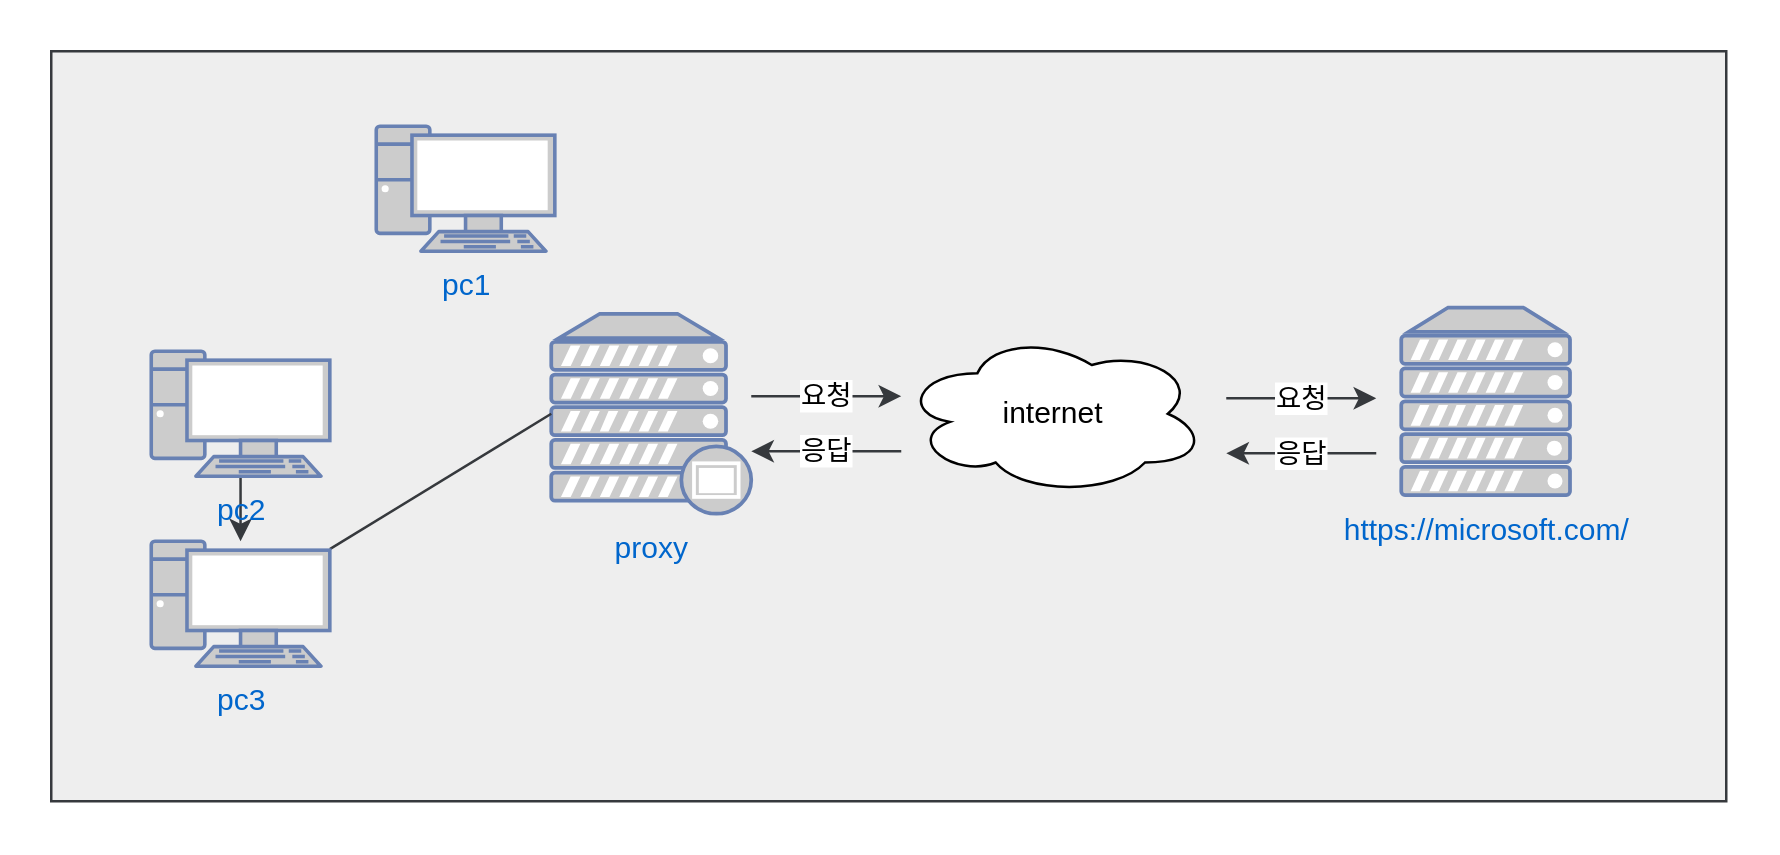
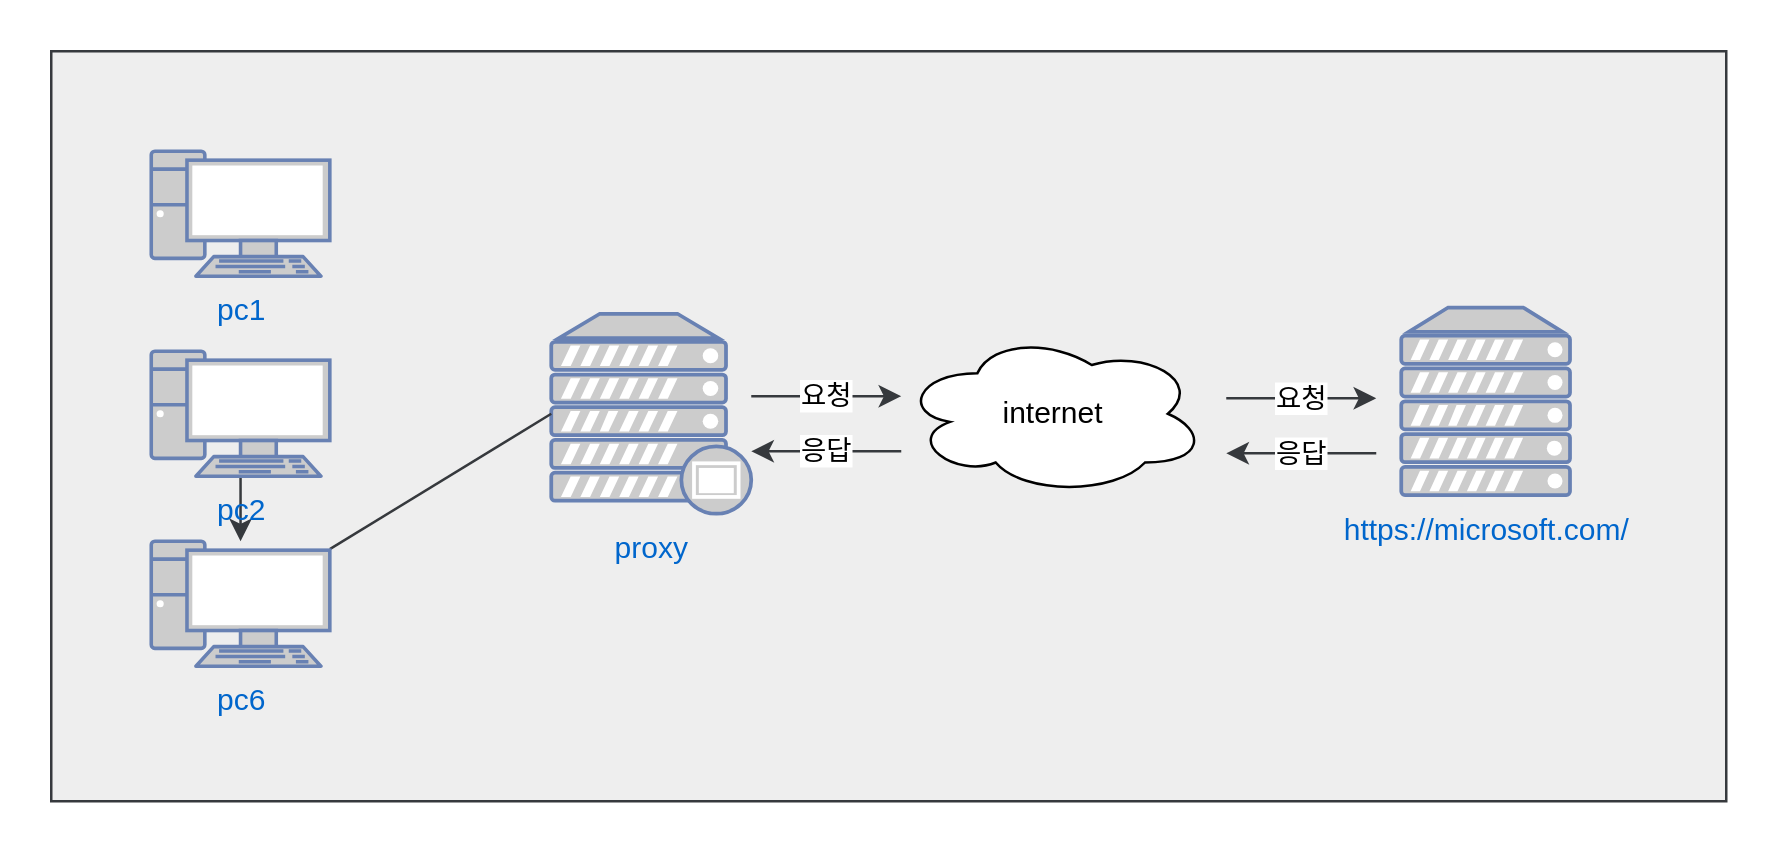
(466, 189) -> (241, 214)
(243, 702) -> (243, 702)
